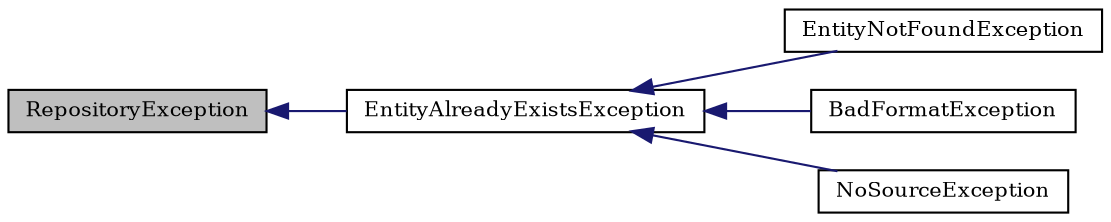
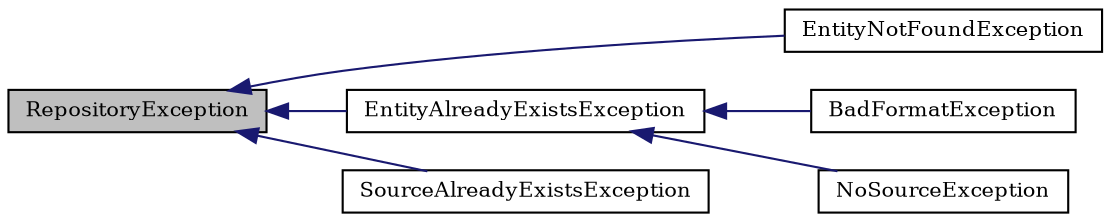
(745, 69) -> (517, 52)
none -> (526, 191)
